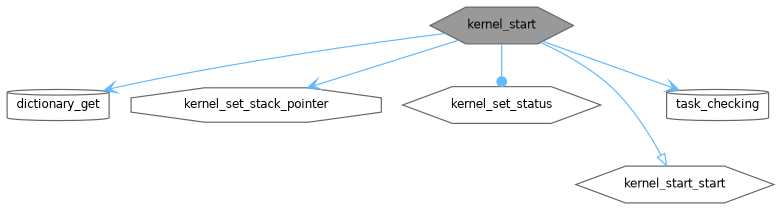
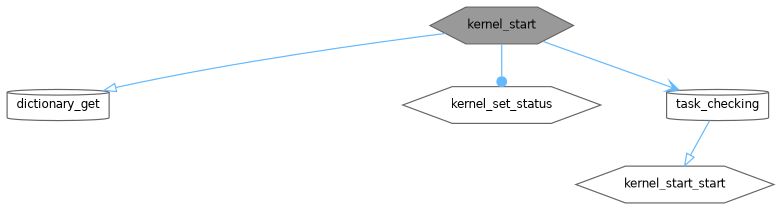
(280, 57) -> (280, 57)
(612, 87) -> (700, 138)
(256, 105) -> none
